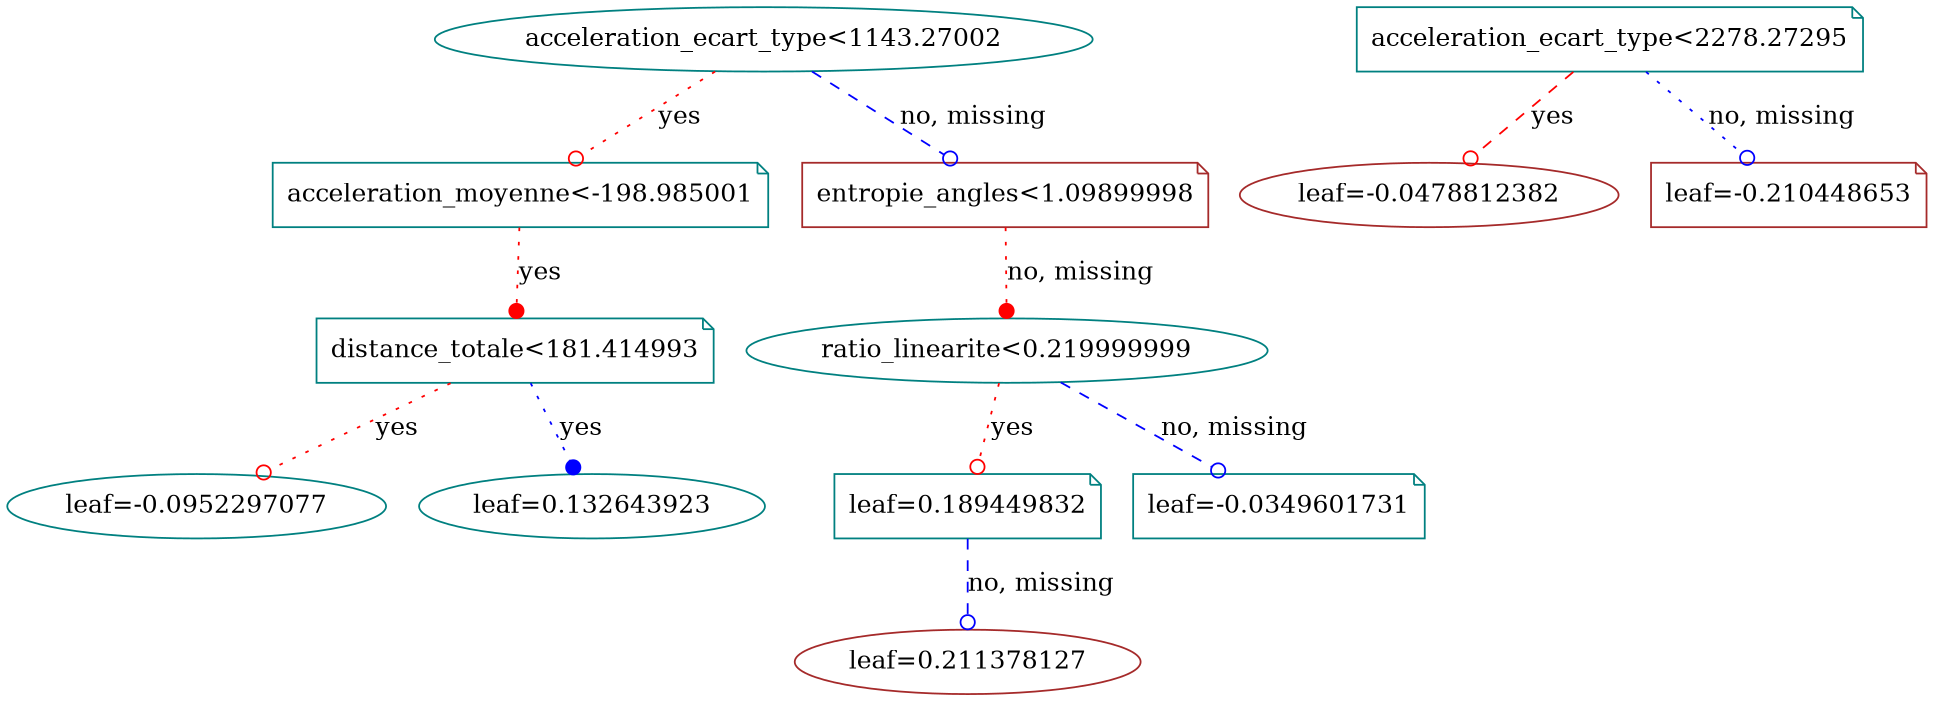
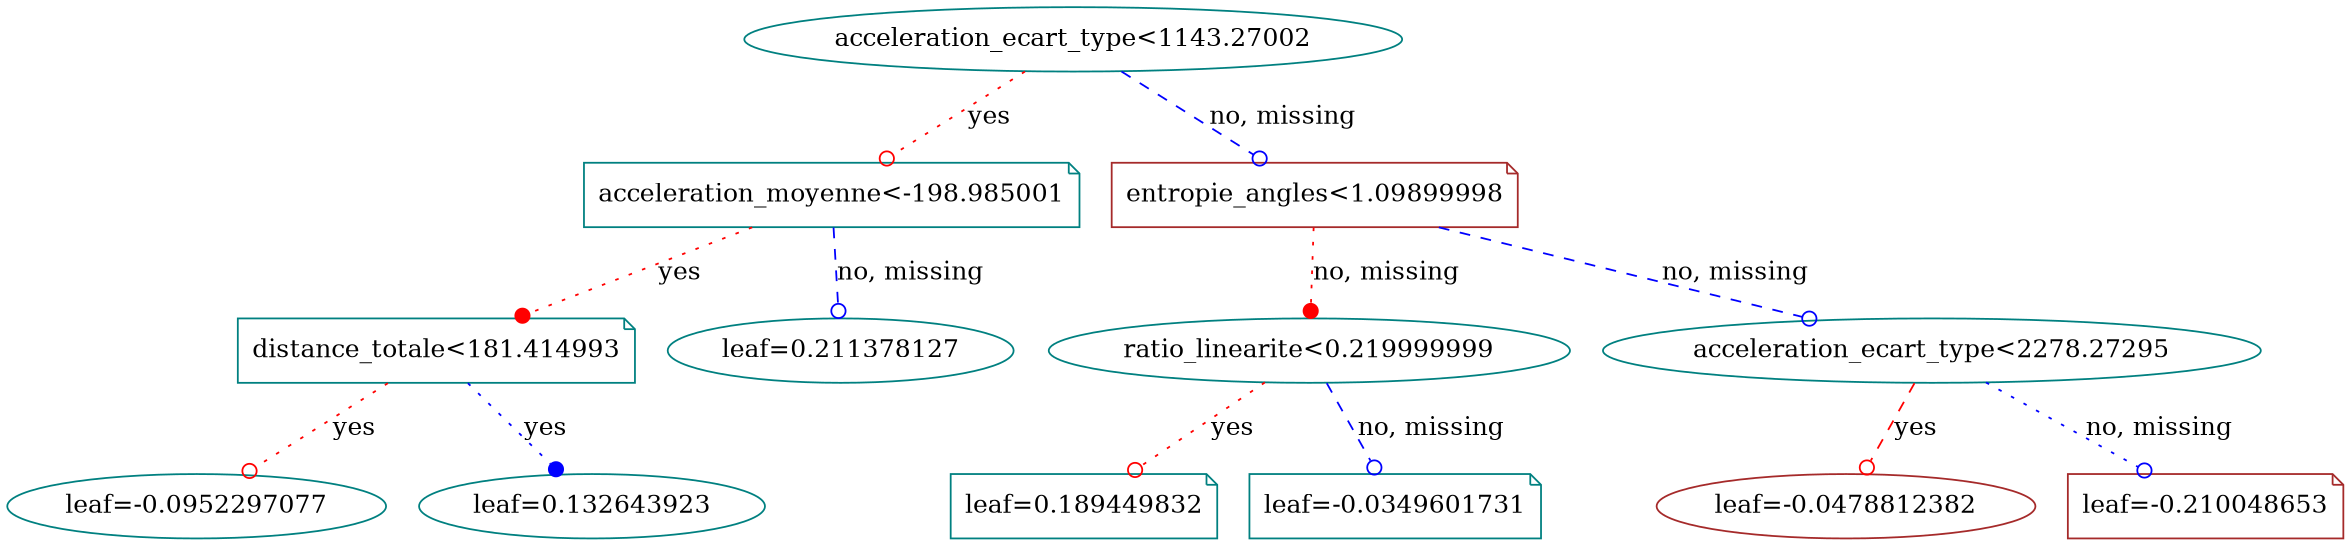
(1610, 39) -> (1932, 351)
(1789, 195) -> (2206, 506)
none -> (1621, 272)
(968, 577) -> (836, 266)
(968, 662) -> (841, 351)
